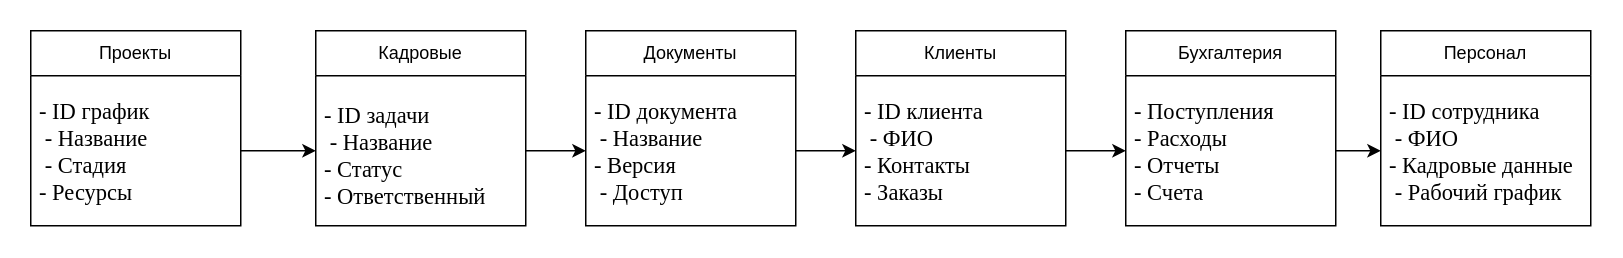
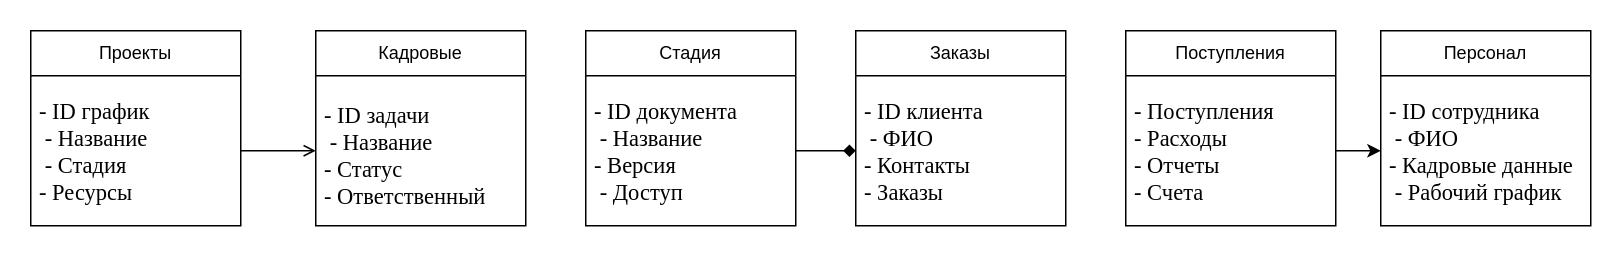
(691, 53) -> (691, 53)
(961, 53) -> (961, 53)
(1231, 53) -> (1231, 53)
(304, 151) -> (306, 151)
(551, 151) -> none
(844, 151) -> (843, 151)
(1091, 151) -> none
